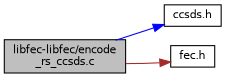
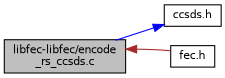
(143, 63) -> (154, 50)
